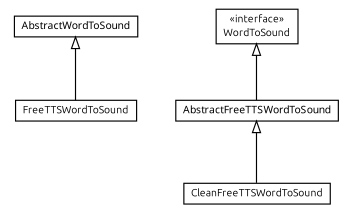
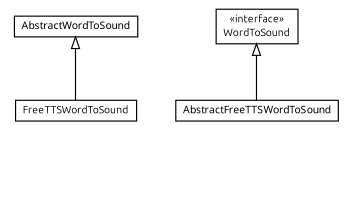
(256, 194) -> none
